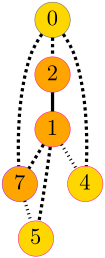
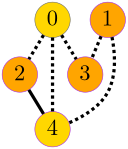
(53, 75) -> (20, 75)
(53, 102) -> (36, 102)
(53, 129) -> (108, 20)
(69, 157) -> (109, 89)
(20, 184) -> (85, 75)
(85, 184) -> (53, 129)
(36, 239) -> none
